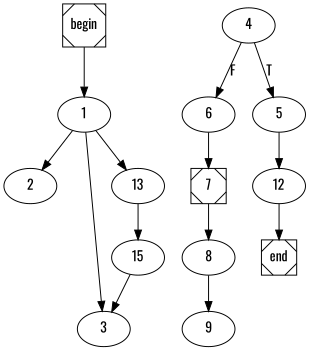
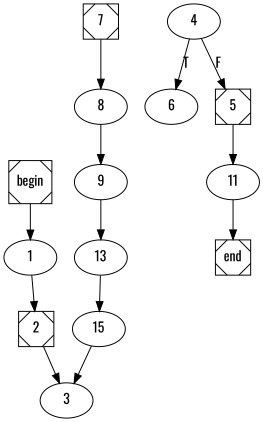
(233, 72) -> (187, 64)
(270, 72) -> (218, 64)
(279, 115) -> (233, 107)
(209, 145) -> none
(108, 146) -> (101, 215)
(30, 186) -> (36, 329)
(279, 186) -> (233, 182)
(94, 217) -> (50, 361)
